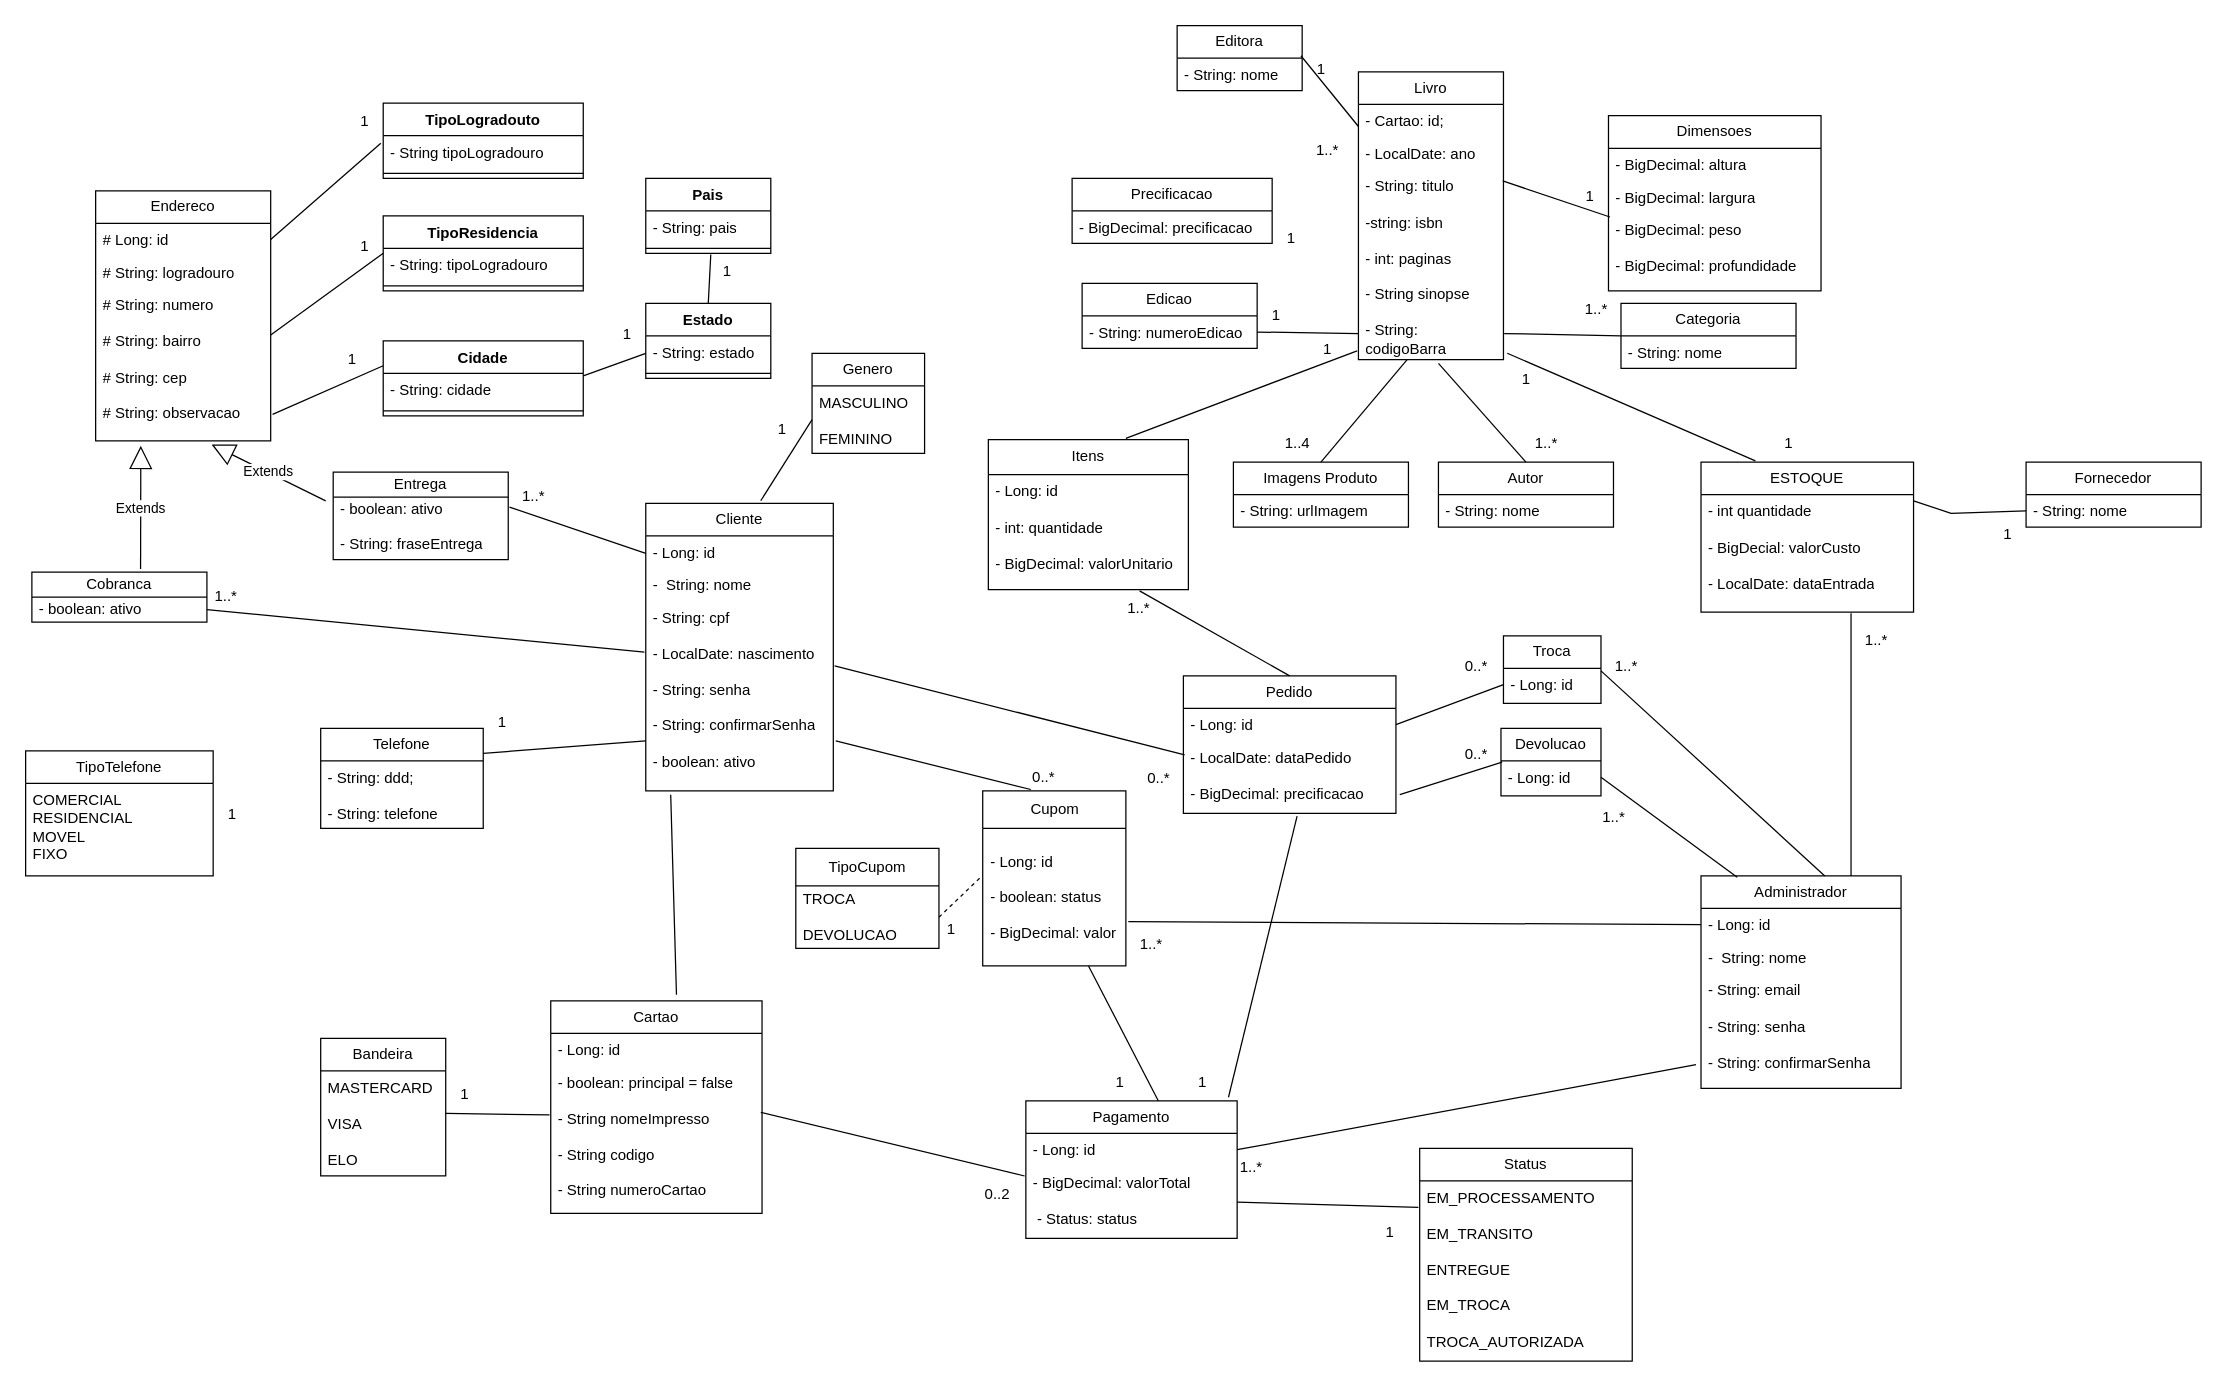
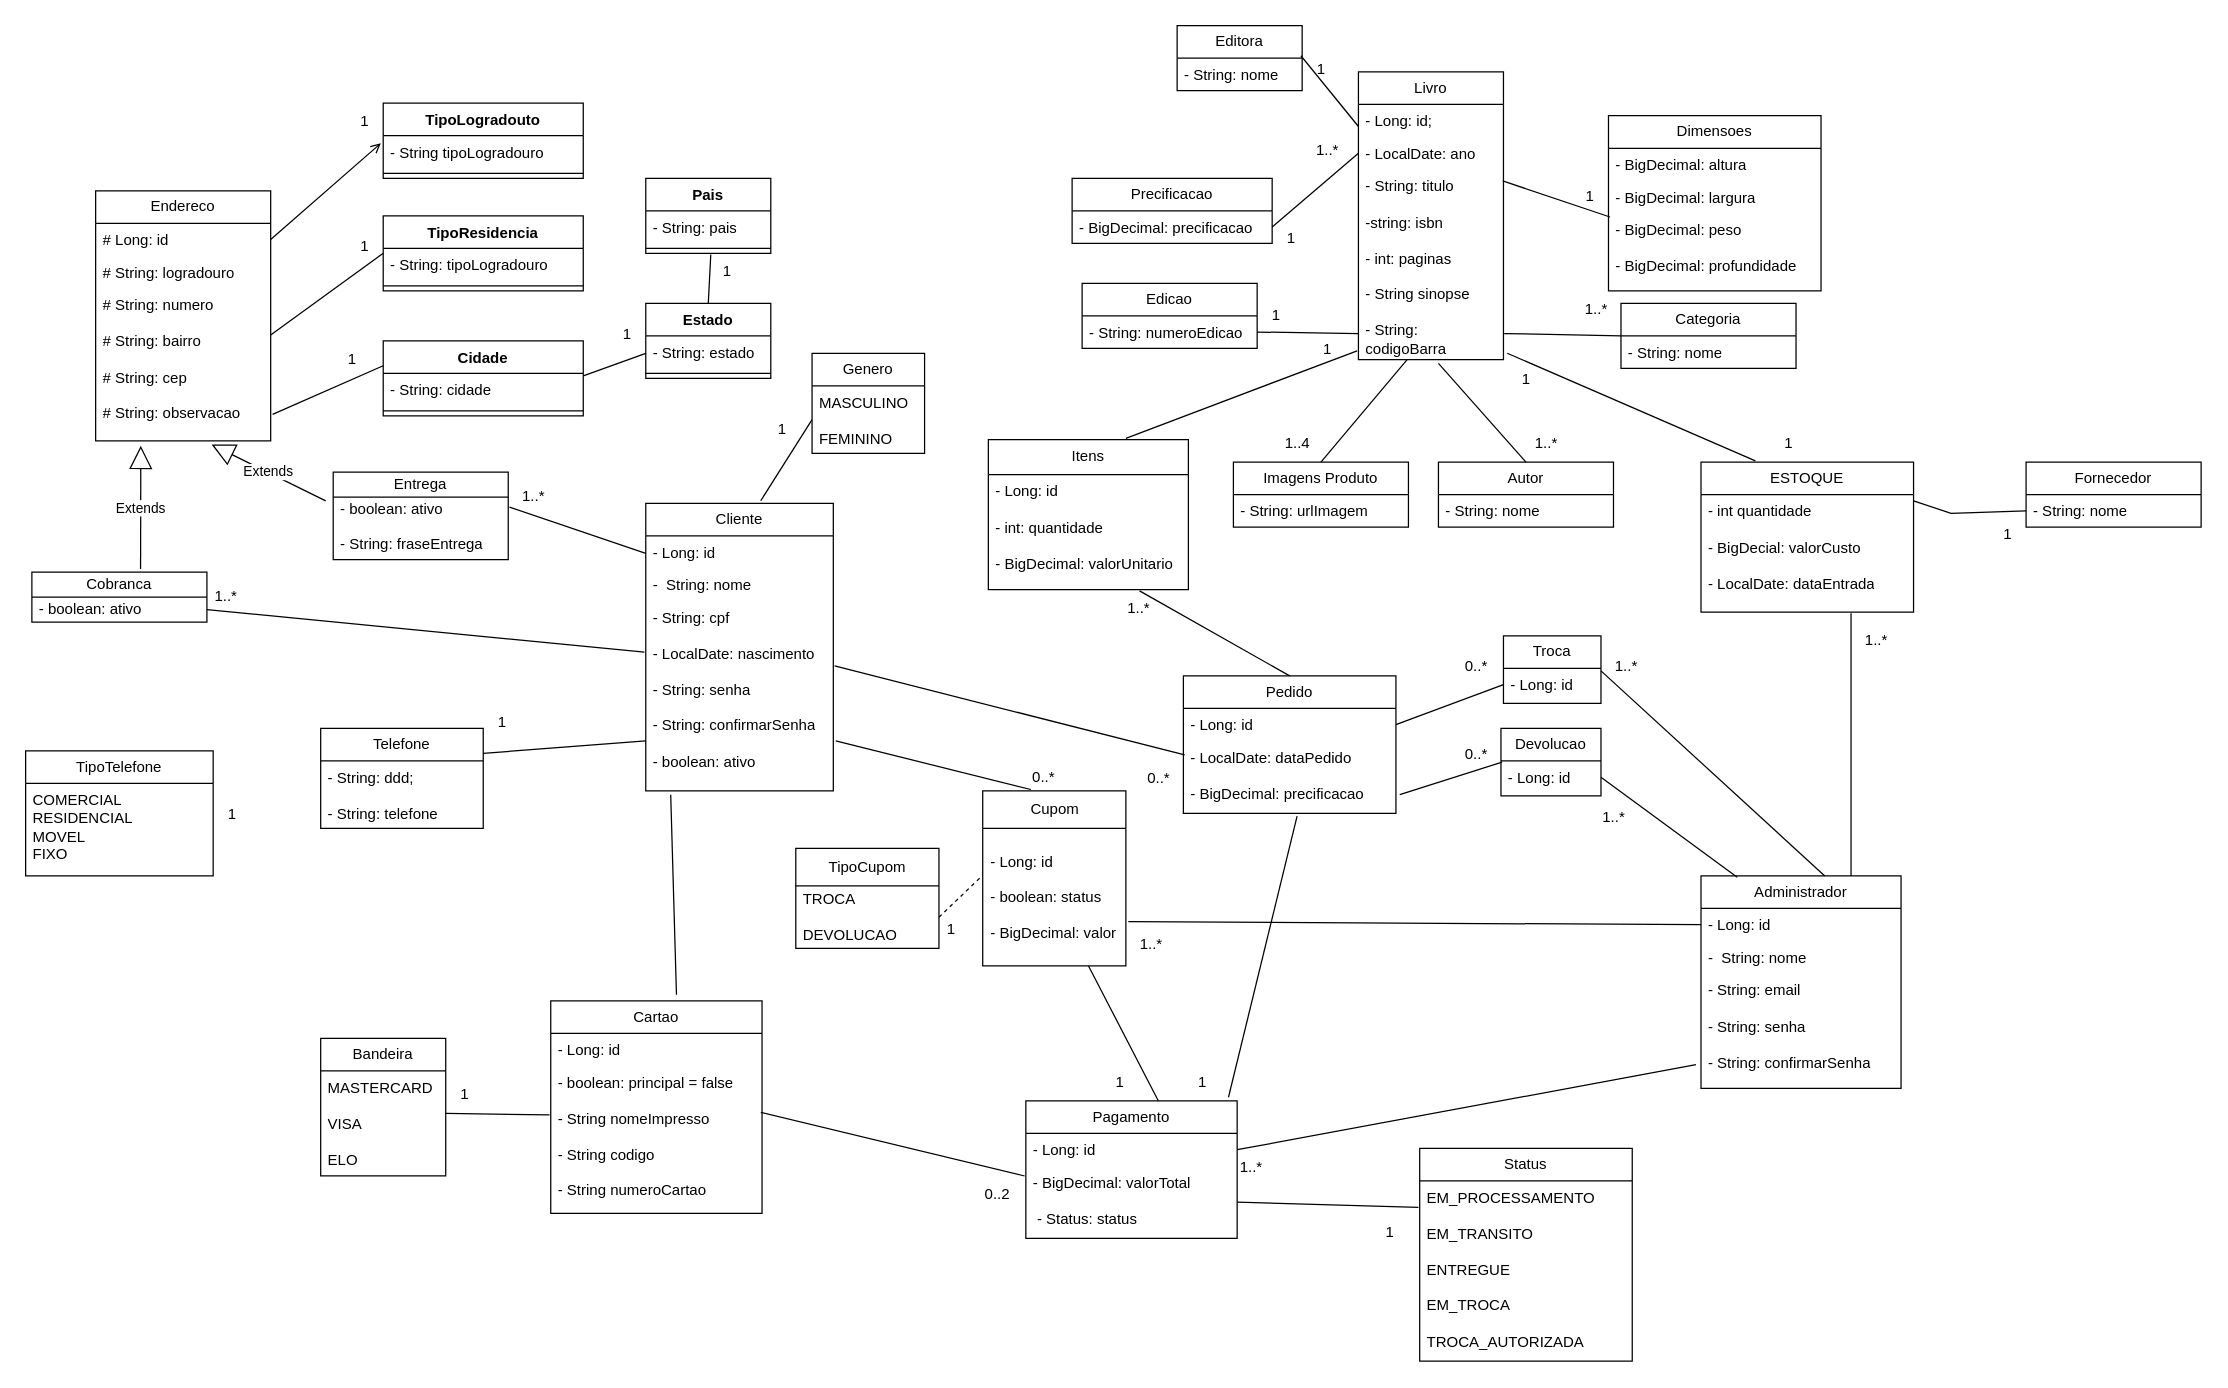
(1410, 122) -> (1402, 122)
(377, 146) -> (376, 147)
none -> (1315, 190)
